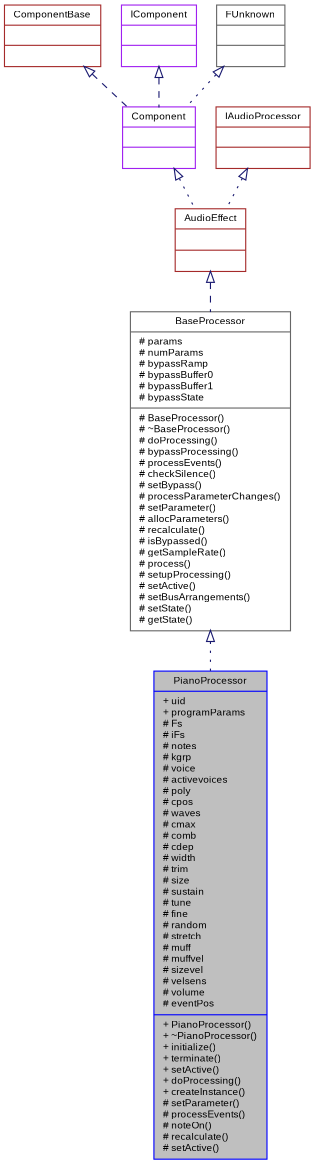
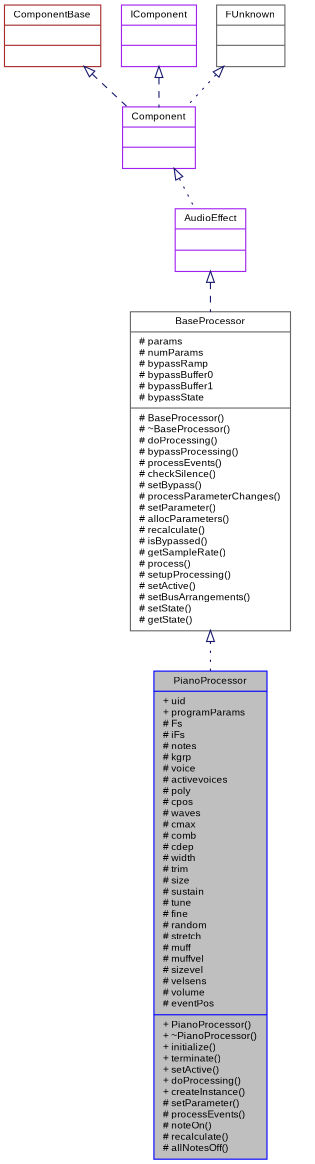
(263, 138) -> none
(210, 240) -> (210, 240)
(191, 1148) -> (196, 1148)
